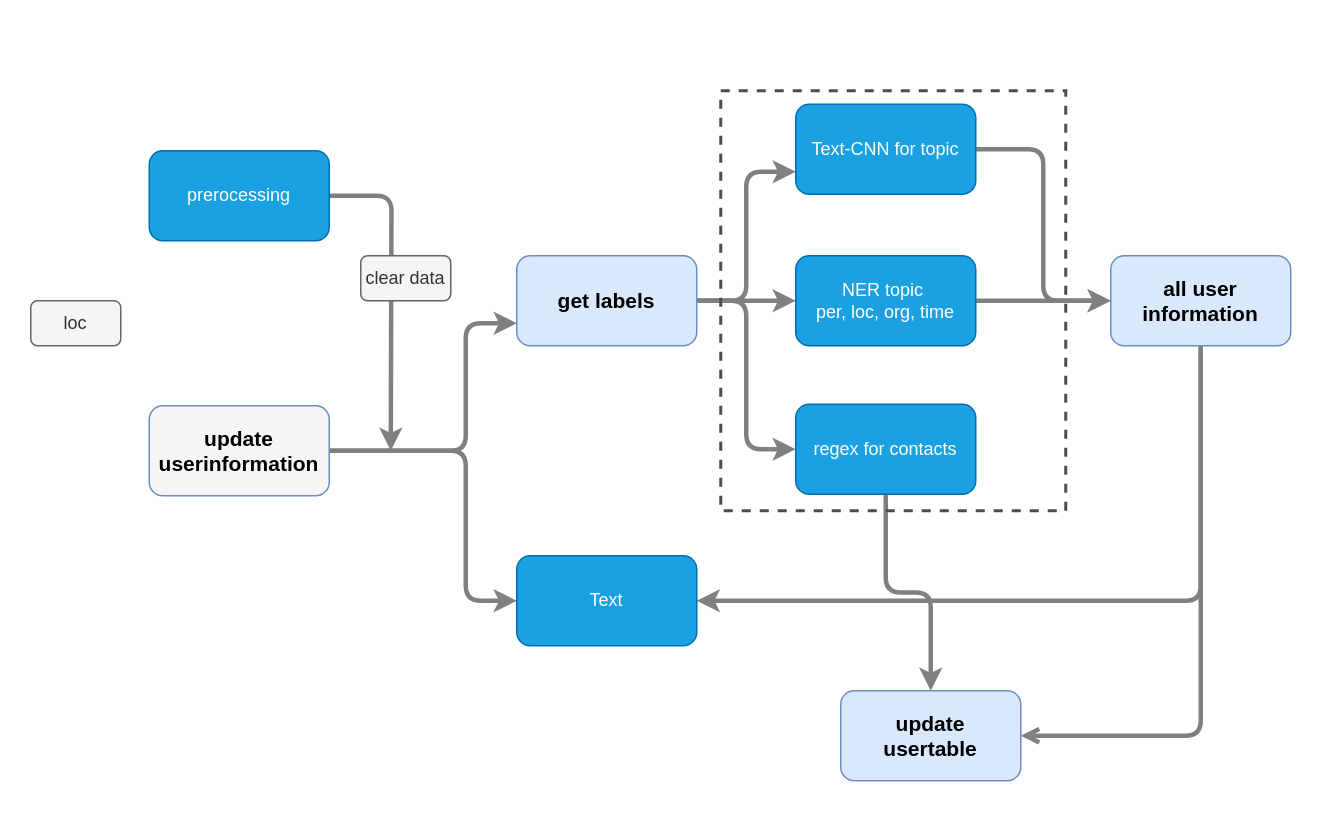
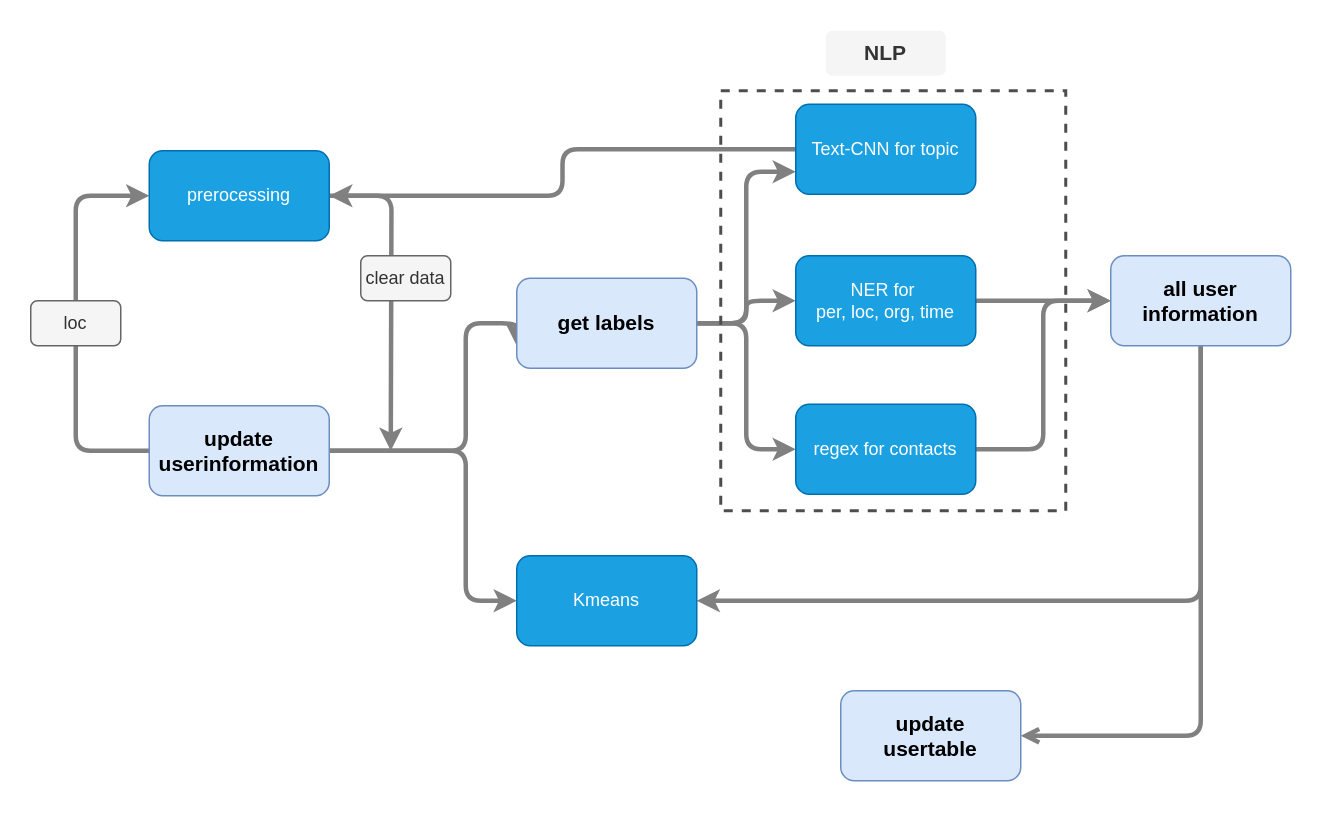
none -> (886, 53)
(1043, 194) -> (579, 149)
(607, 301) -> (607, 323)
(886, 301) -> (886, 301)
none -> (76, 430)
(239, 451) -> (239, 451)
(901, 593) -> (1043, 405)
(607, 601) -> (607, 601)
